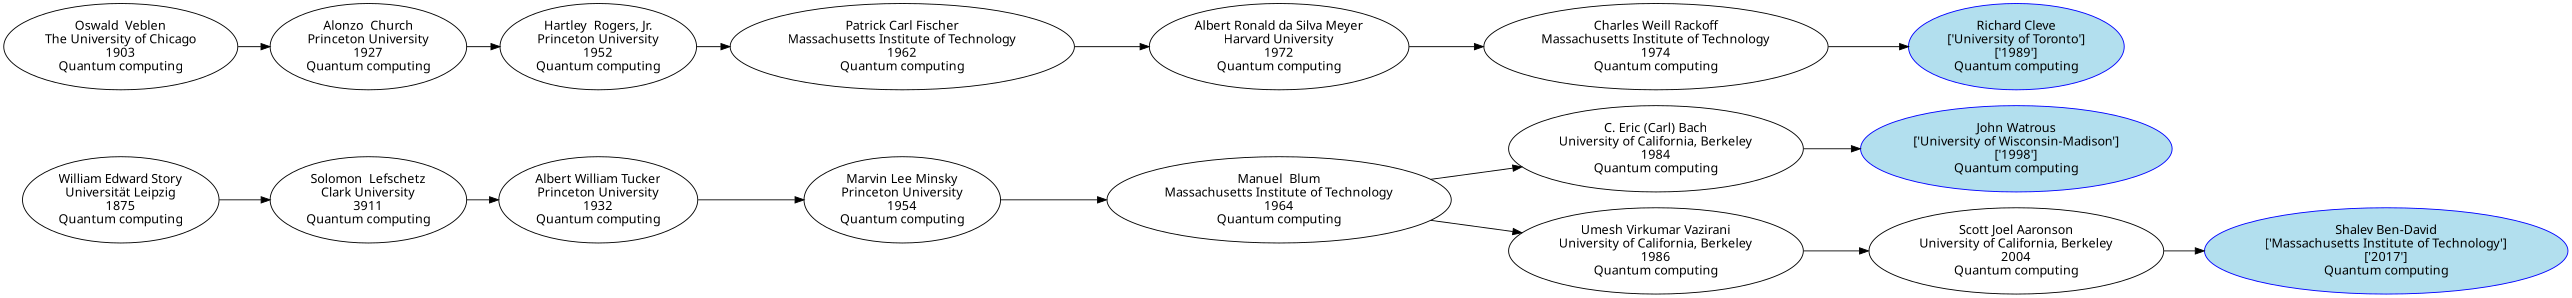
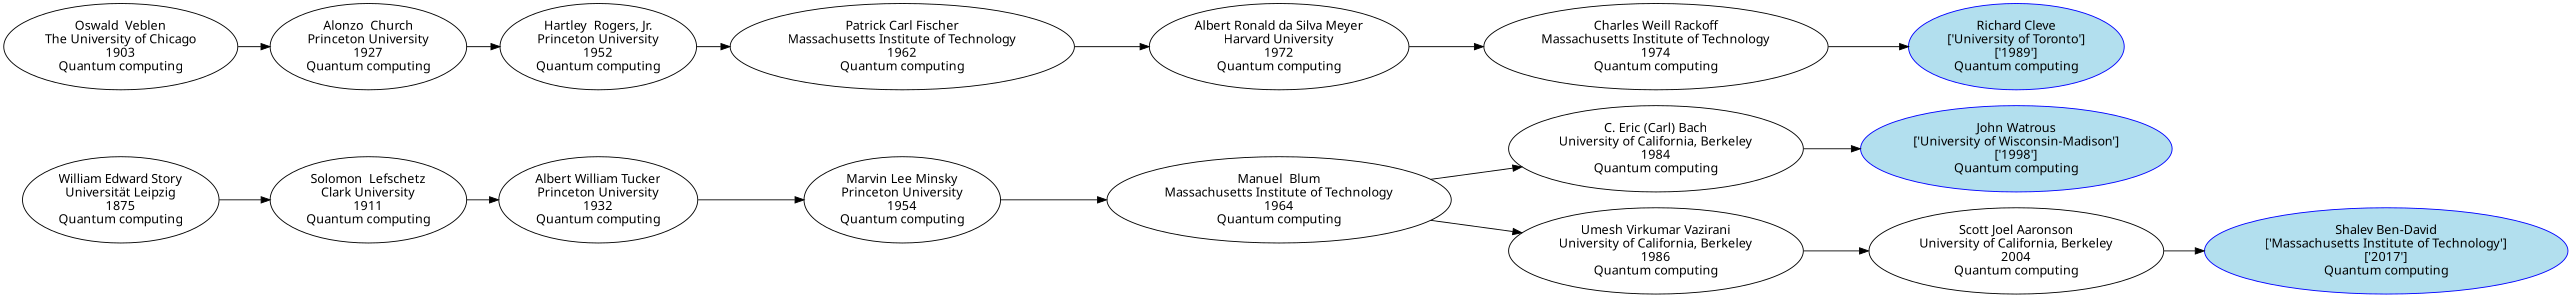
(368, 200) -> (368, 200)
